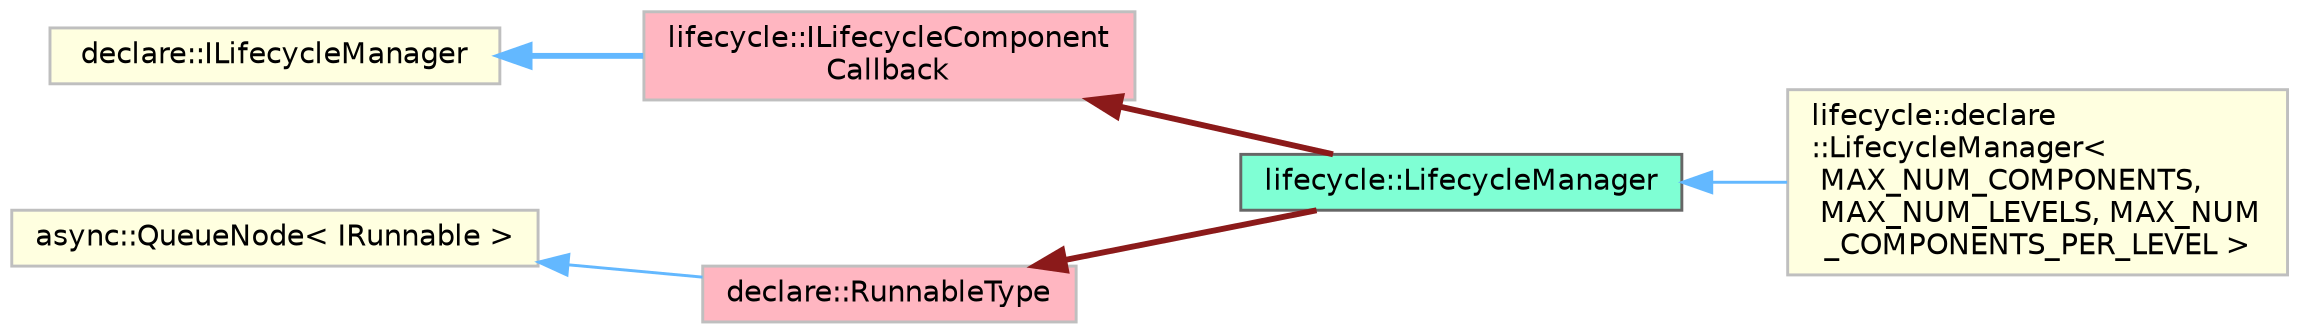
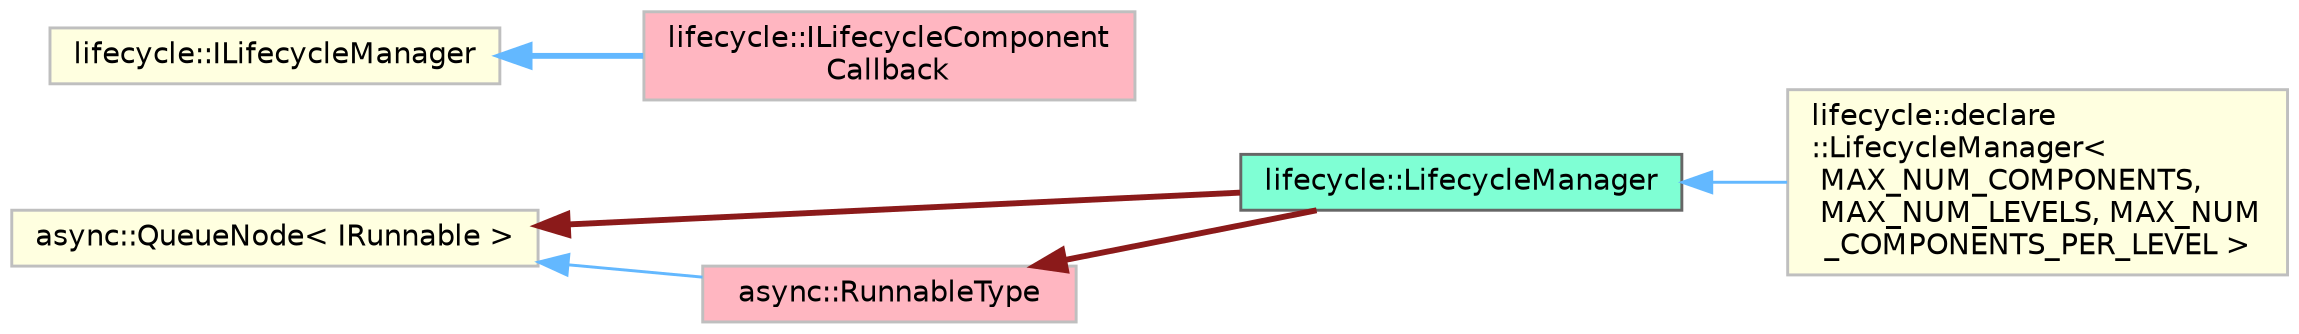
(275, 56) -> (275, 56)
(1226, 130) -> (904, 209)
(889, 294) -> (889, 294)
